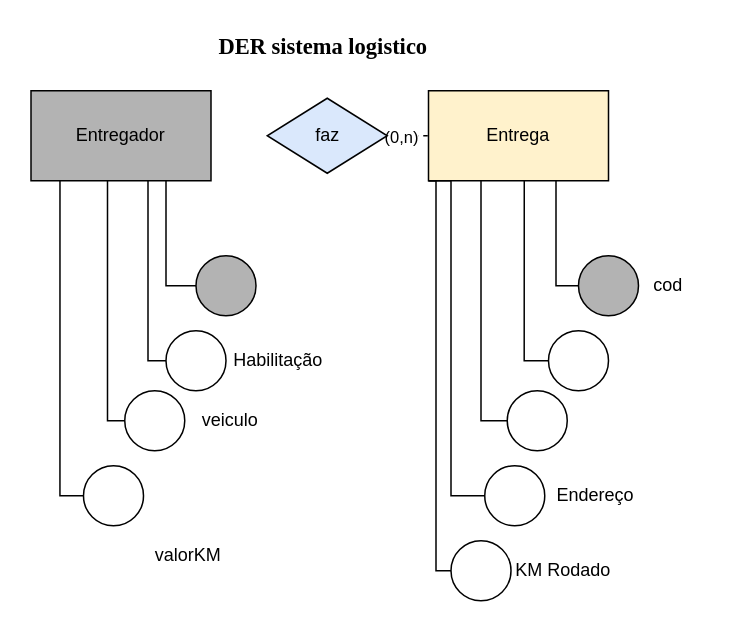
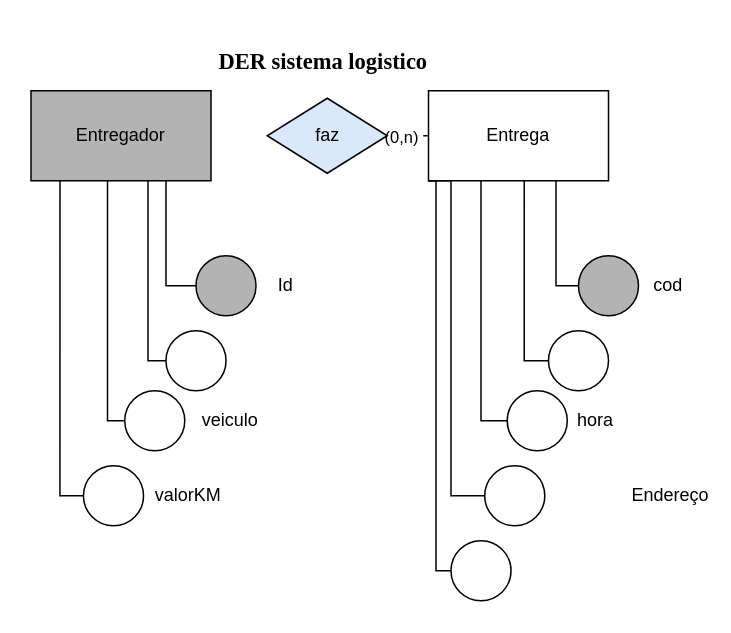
(323, 46) -> (323, 61)
(518, 136) -> (518, 136)
none -> (286, 286)
(278, 361) -> none
none -> (596, 421)
(596, 496) -> (671, 496)
(188, 556) -> (188, 496)
(563, 571) -> none
